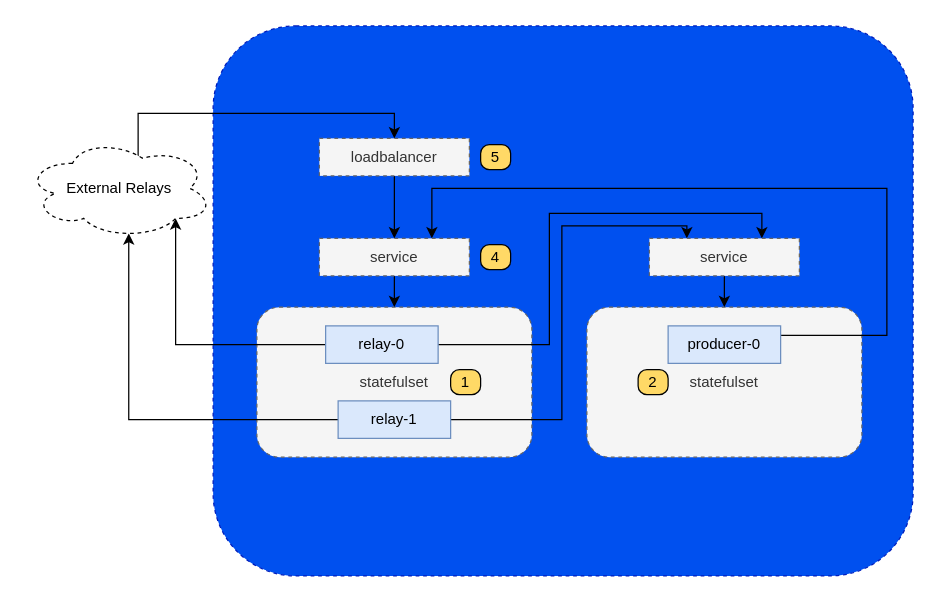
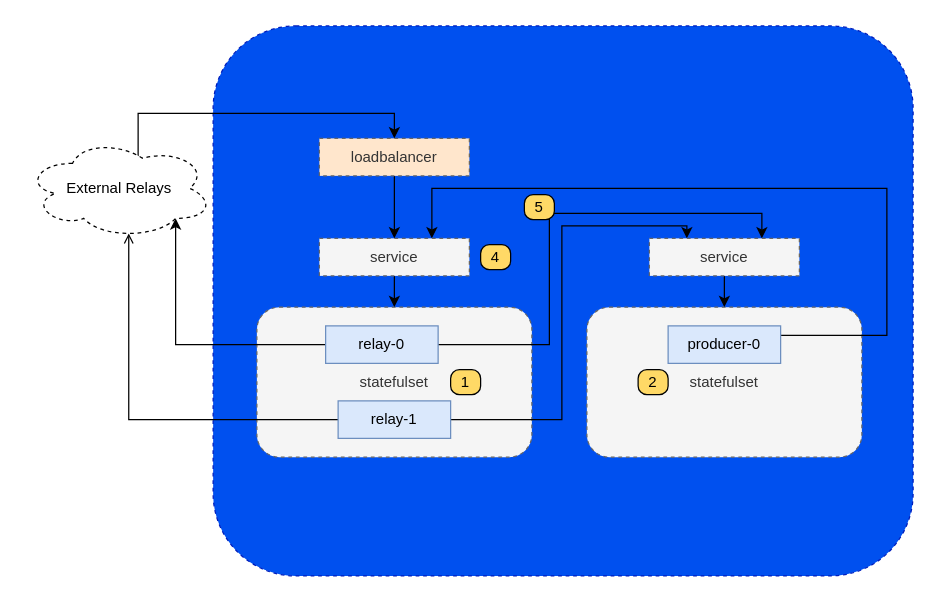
(394, 157) -> (394, 157)
(496, 157) -> (539, 207)
(129, 243) -> (129, 241)
